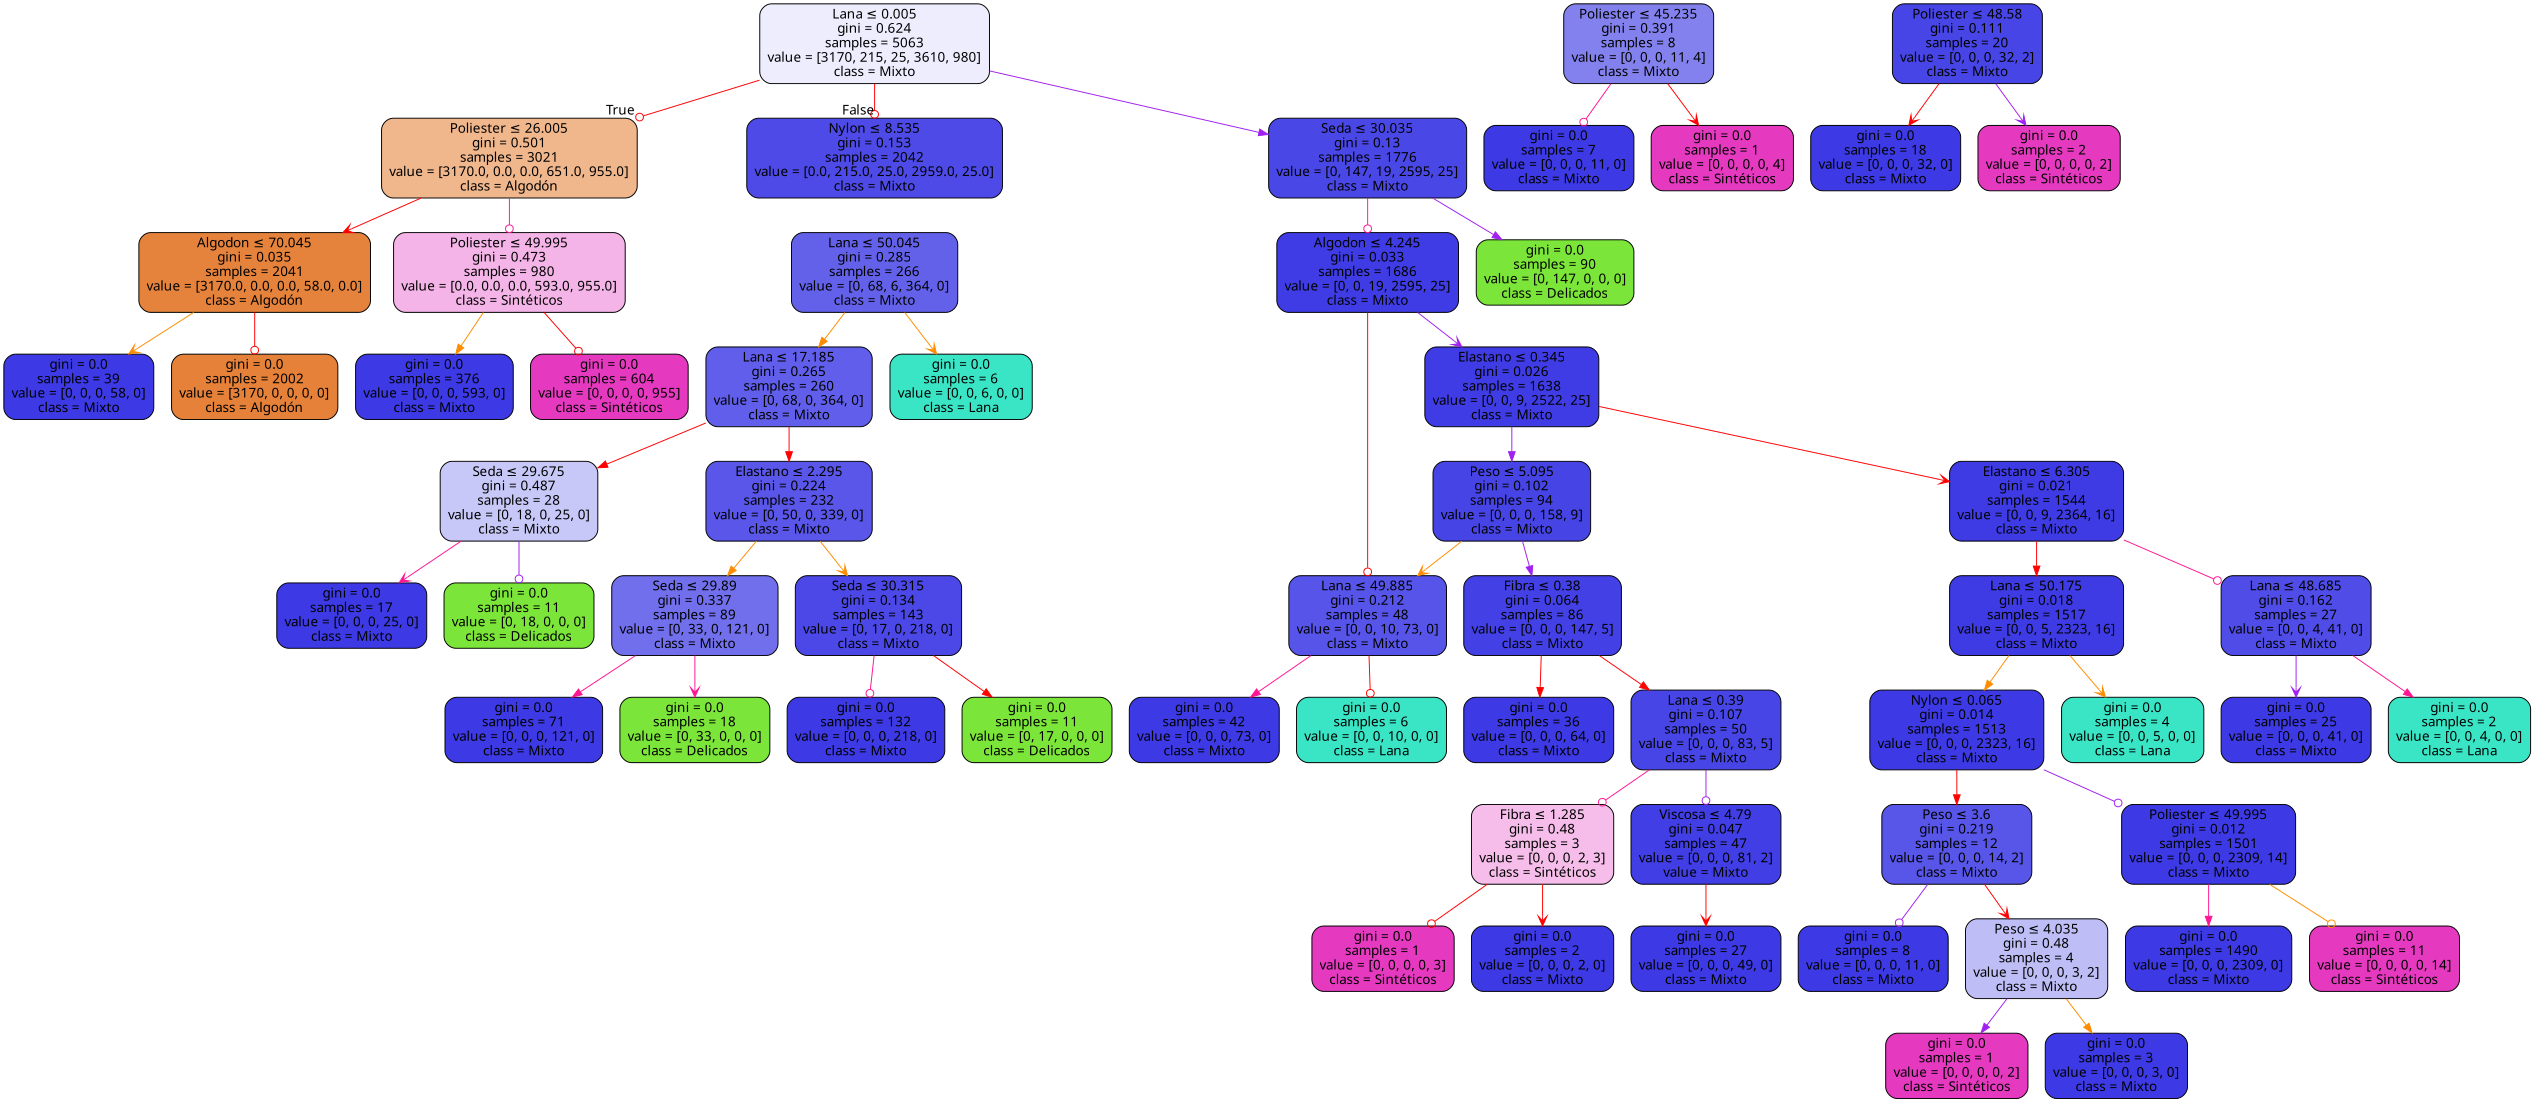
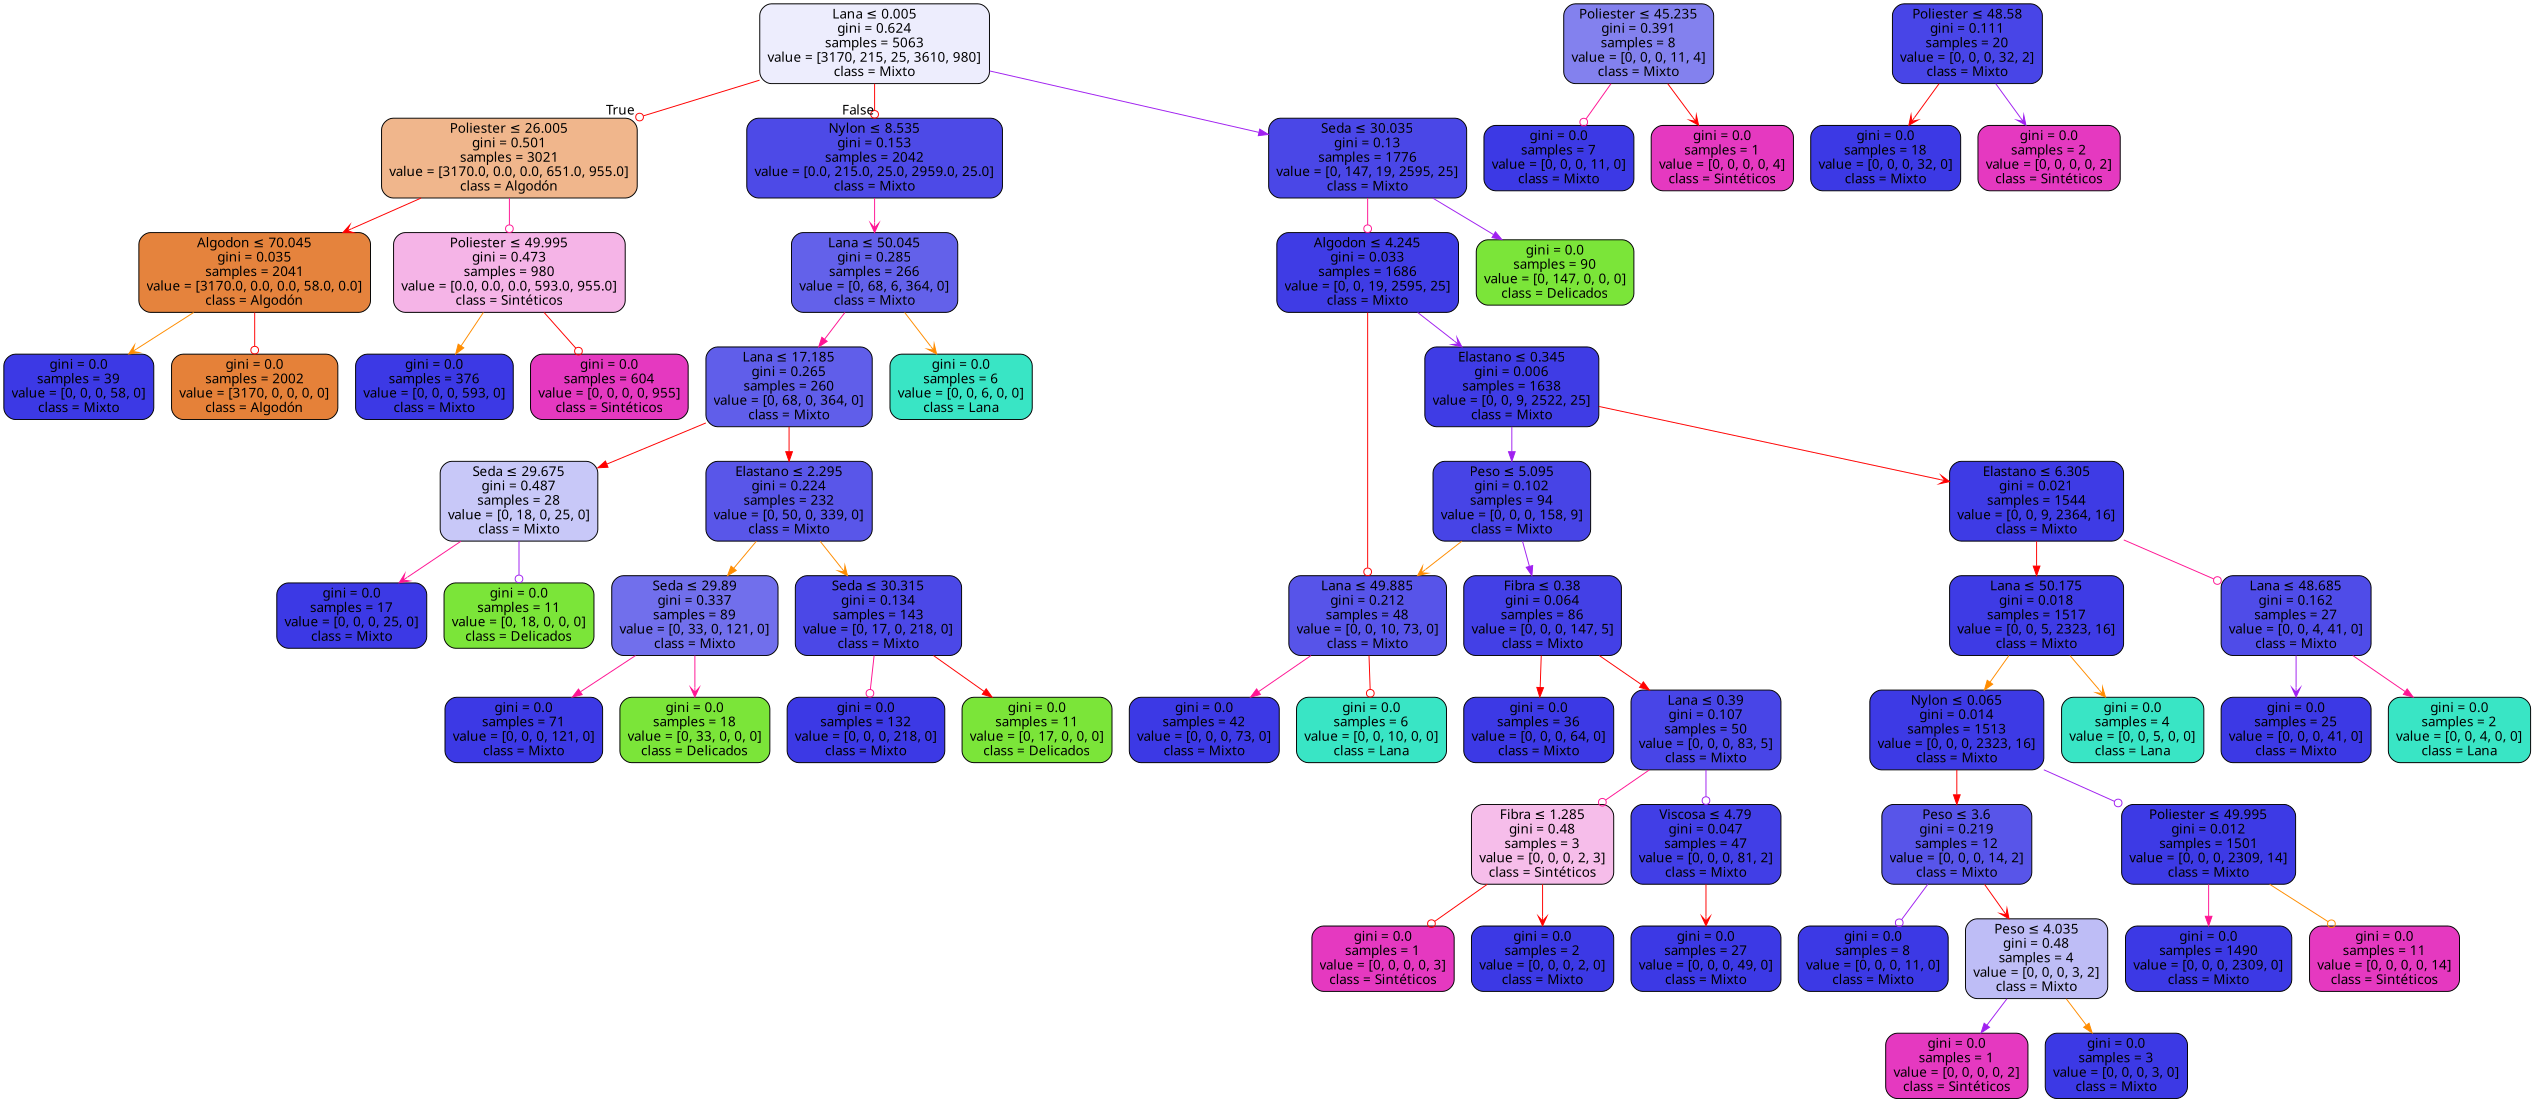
none -> (875, 210)
(835, 326) -> (835, 326)
(1512, 372) -> (1512, 372)
(1706, 873) -> (1706, 873)
